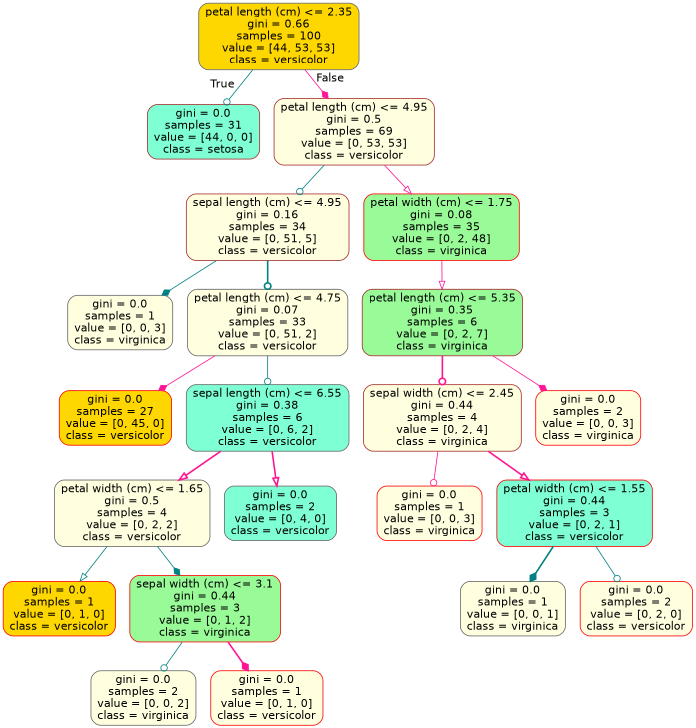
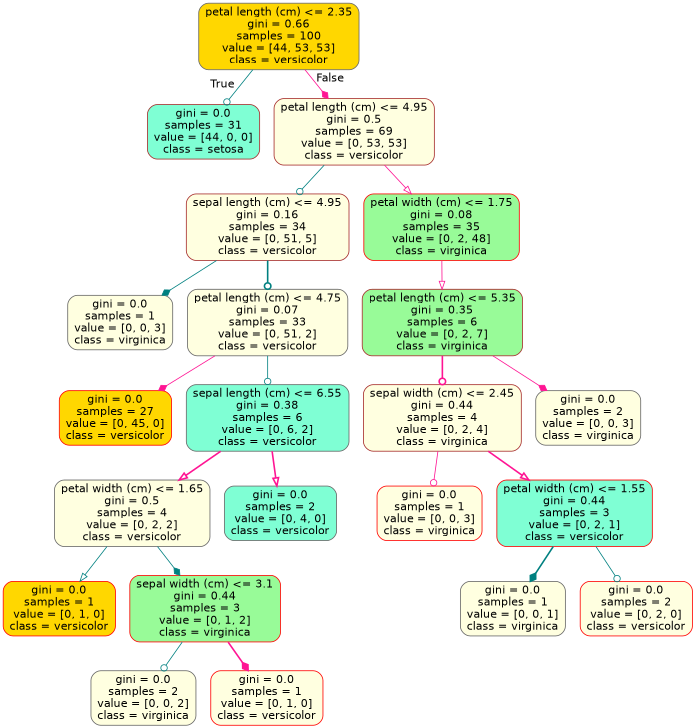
(588, 418) -> (588, 418)
